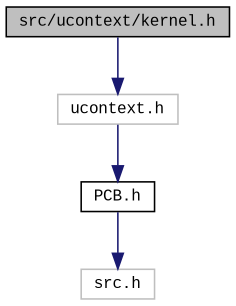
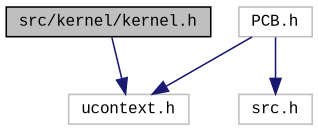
(118, 22) -> (108, 22)
(118, 145) -> (209, 62)
(118, 197) -> (276, 22)
